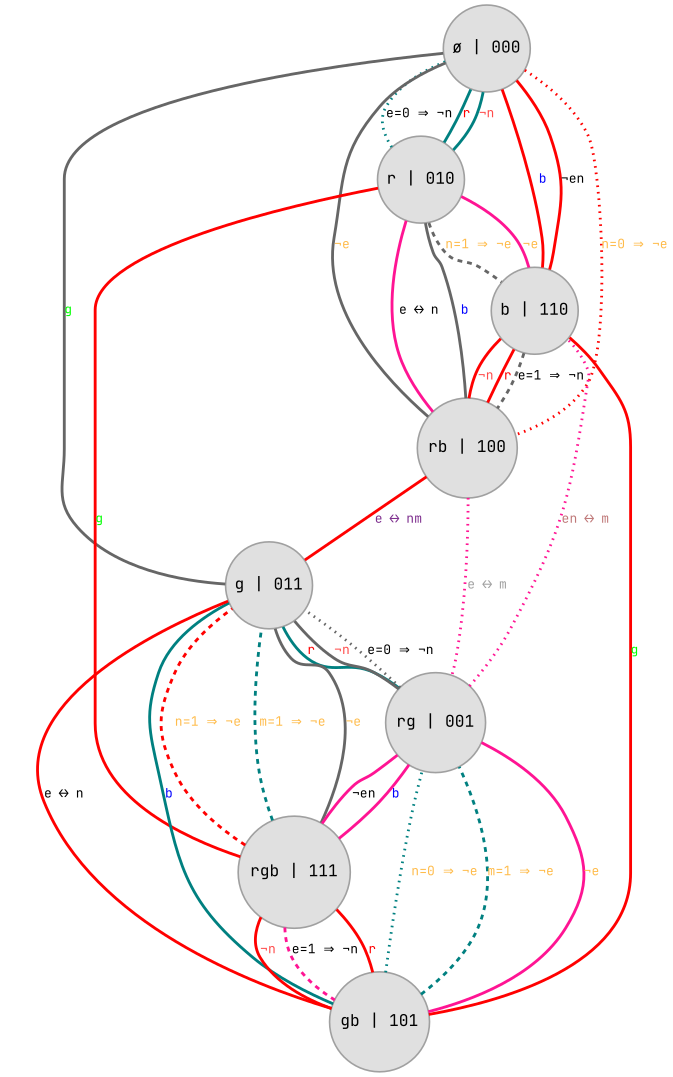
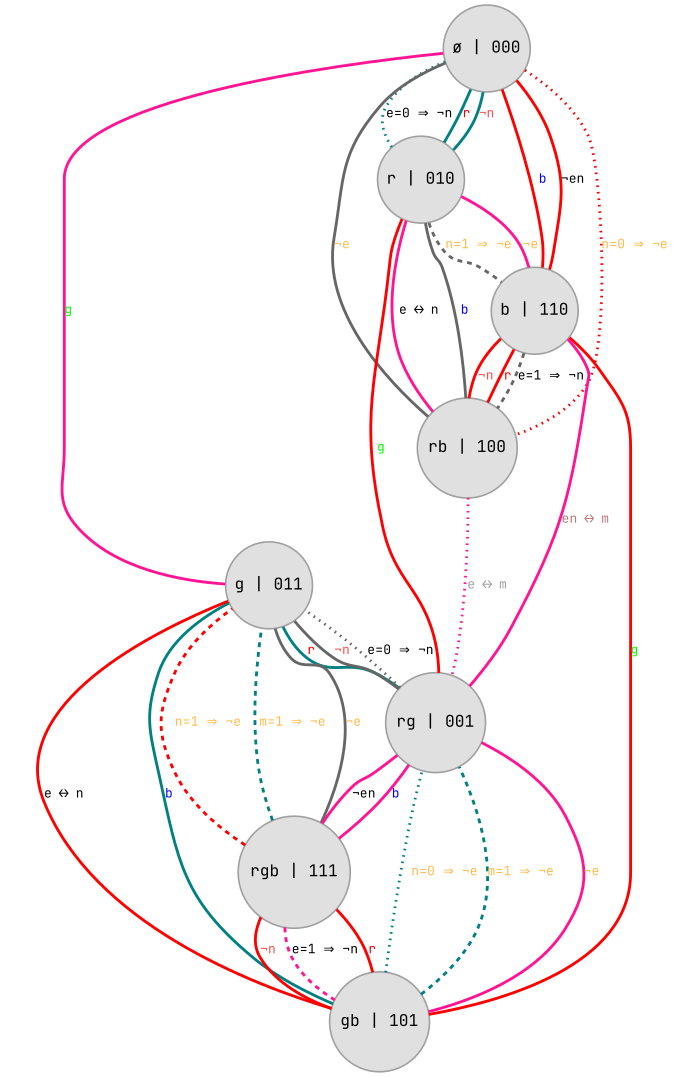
(64, 229) -> (64, 229)
(95, 462) -> (372, 451)
(366, 518) -> none
(560, 520) -> (560, 520)
